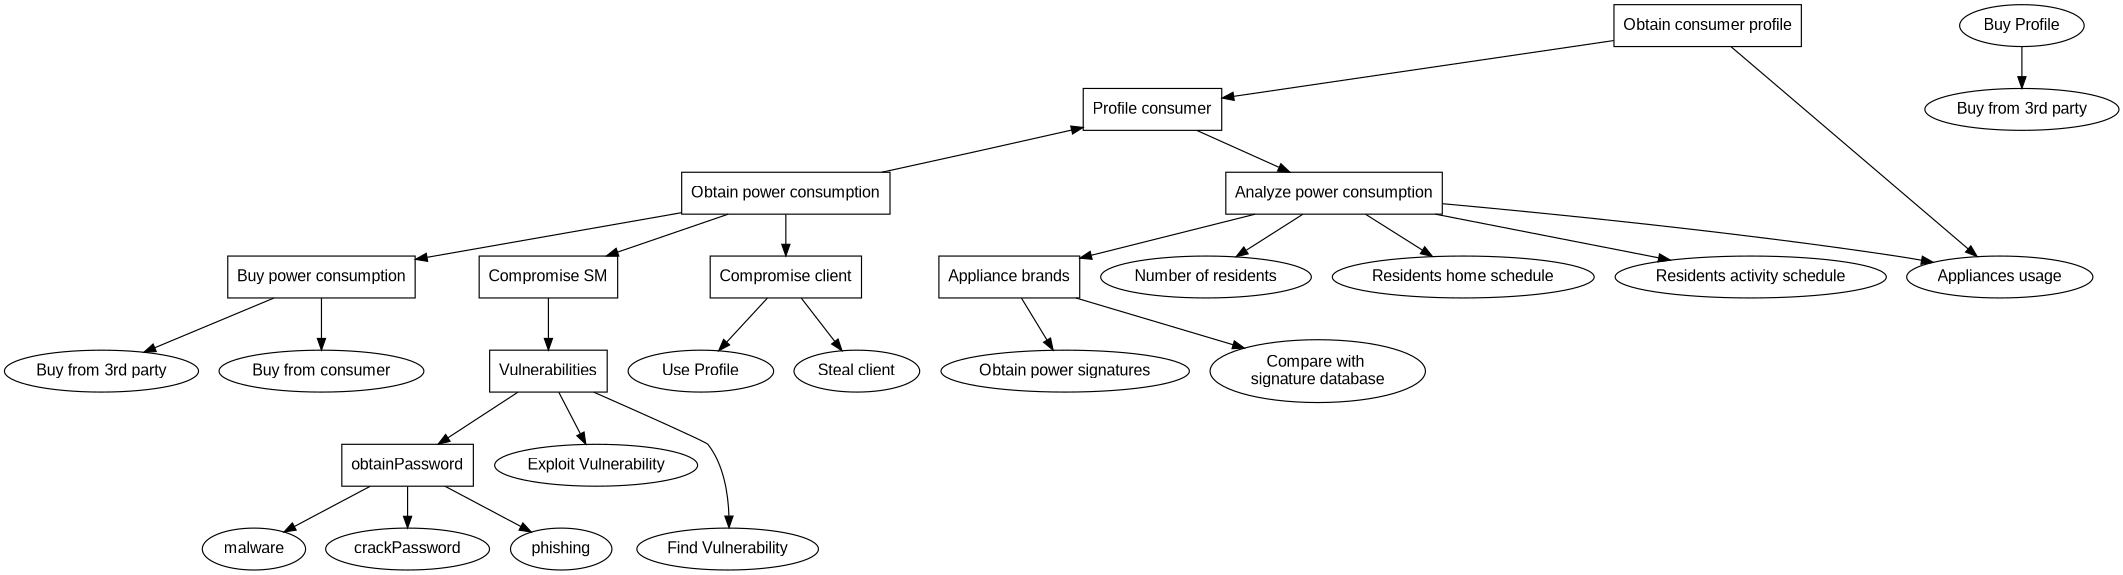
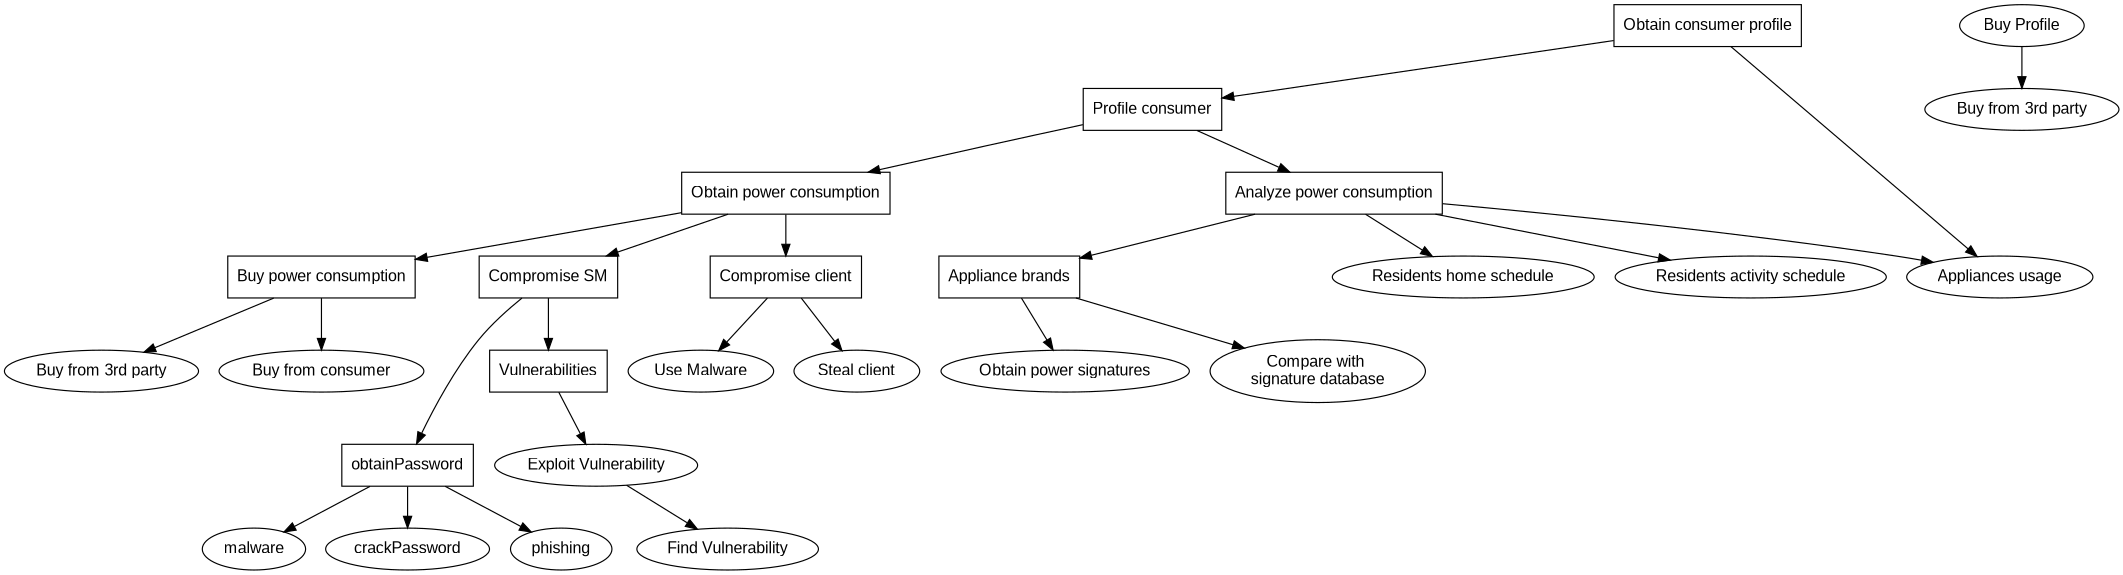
(977, 151) -> (981, 147)
(1206, 277) -> none
(701, 371) -> (701, 371)
(483, 415) -> (464, 360)
(686, 433) -> (657, 504)
